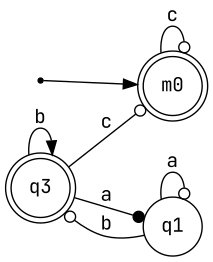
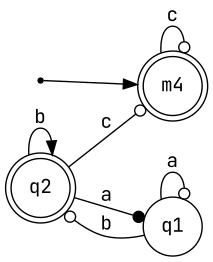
(173, 86) -> (173, 86)
(41, 188) -> (41, 188)
